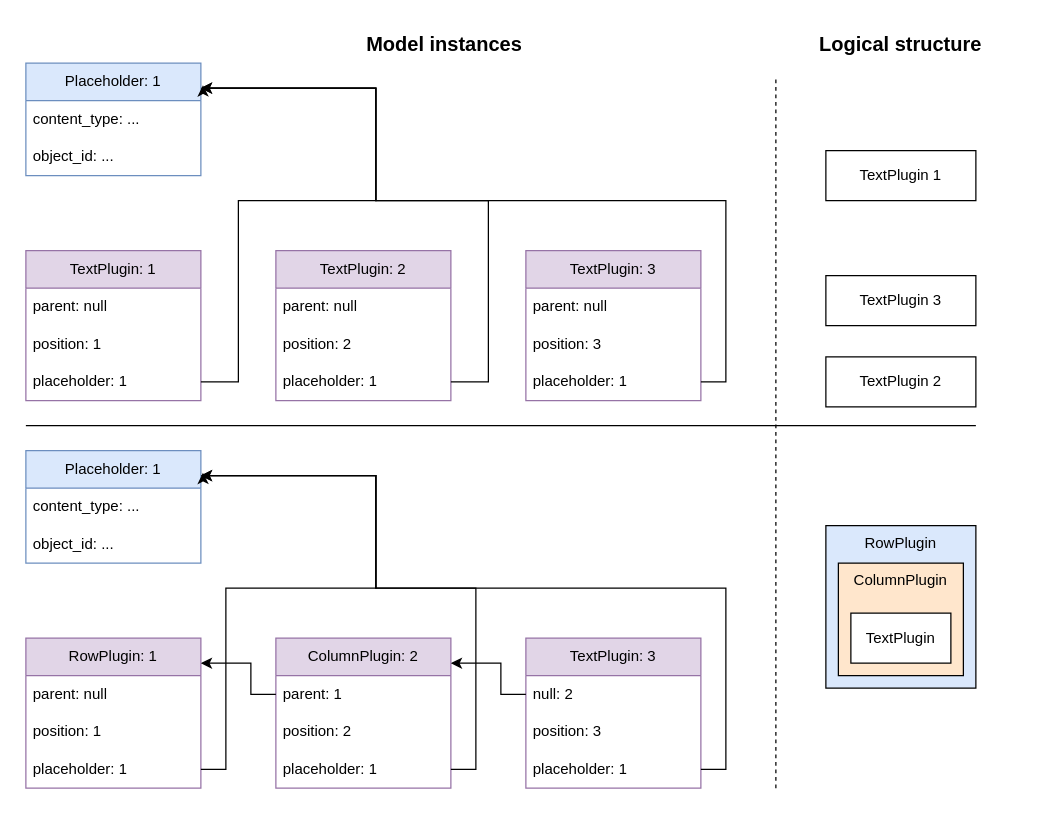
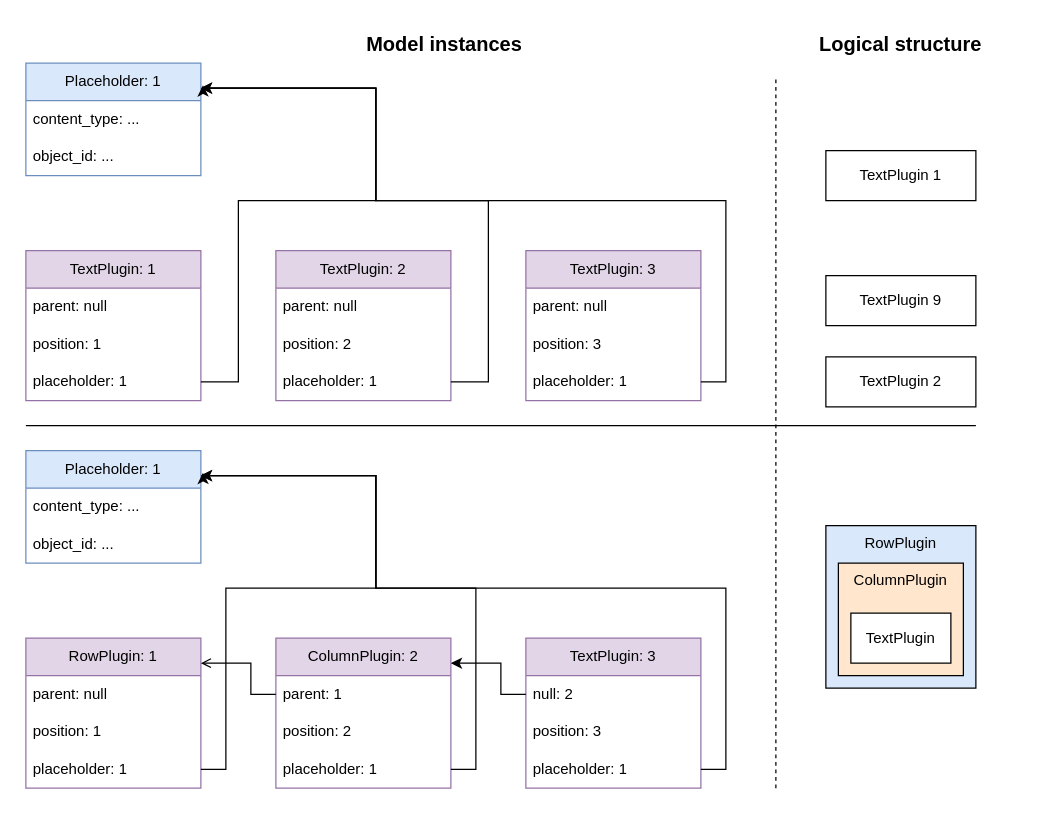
(901, 301) -> (901, 301)
(211, 663) -> (208, 663)
